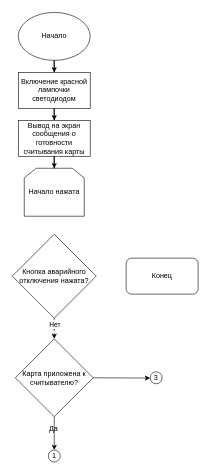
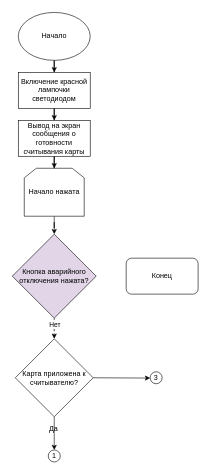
none -> (54, 225)
(54, 276) -> (54, 276)
